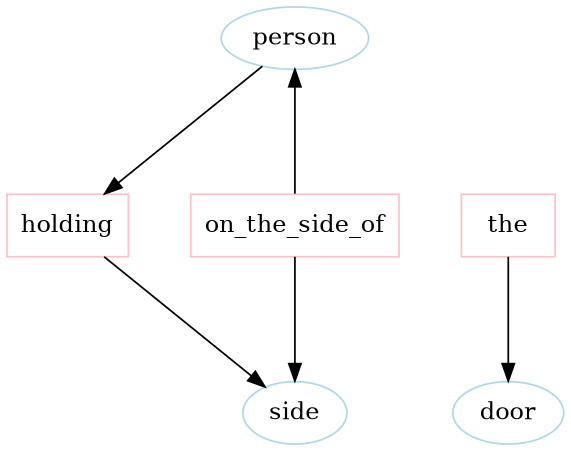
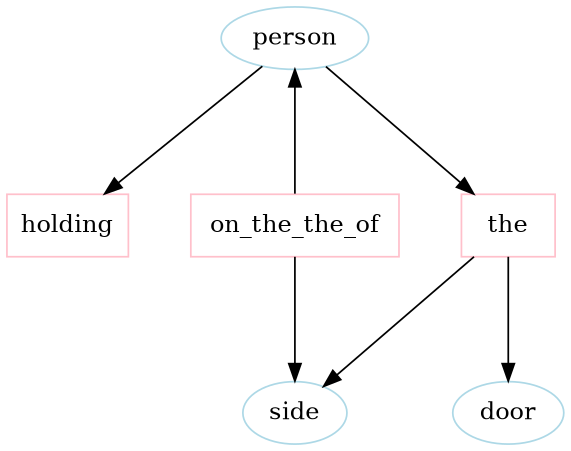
none -> (393, 125)
(295, 226) -> (295, 226)
(178, 316) -> (405, 316)
